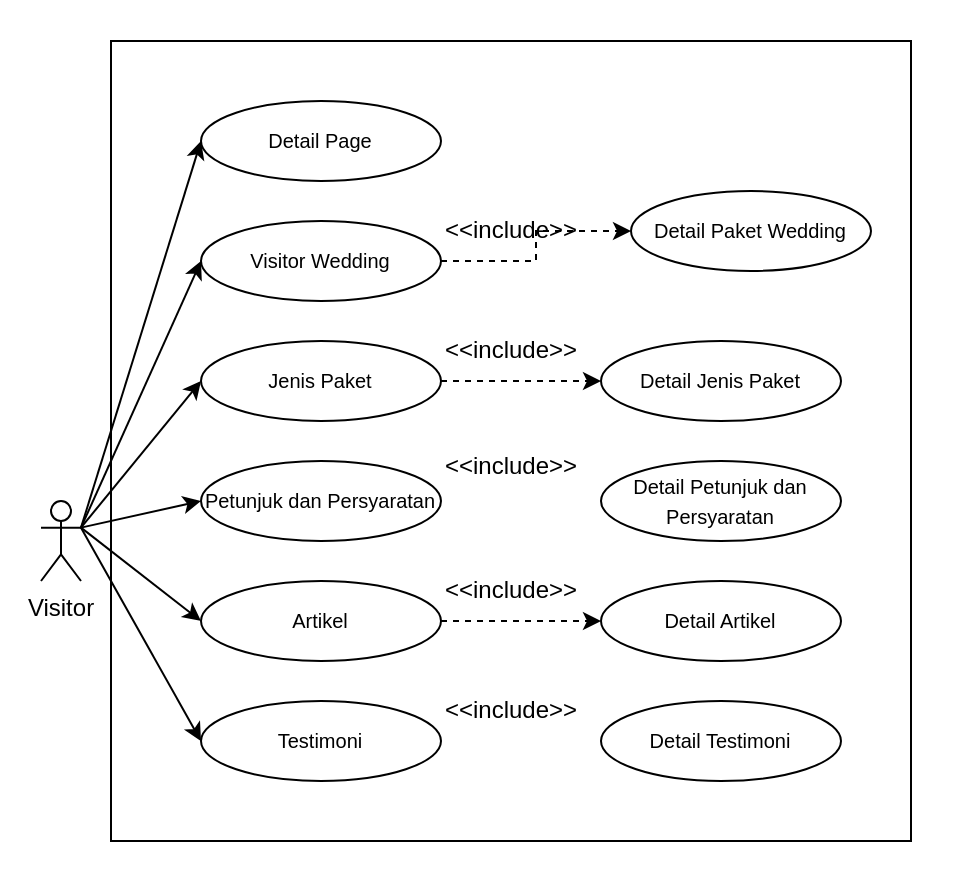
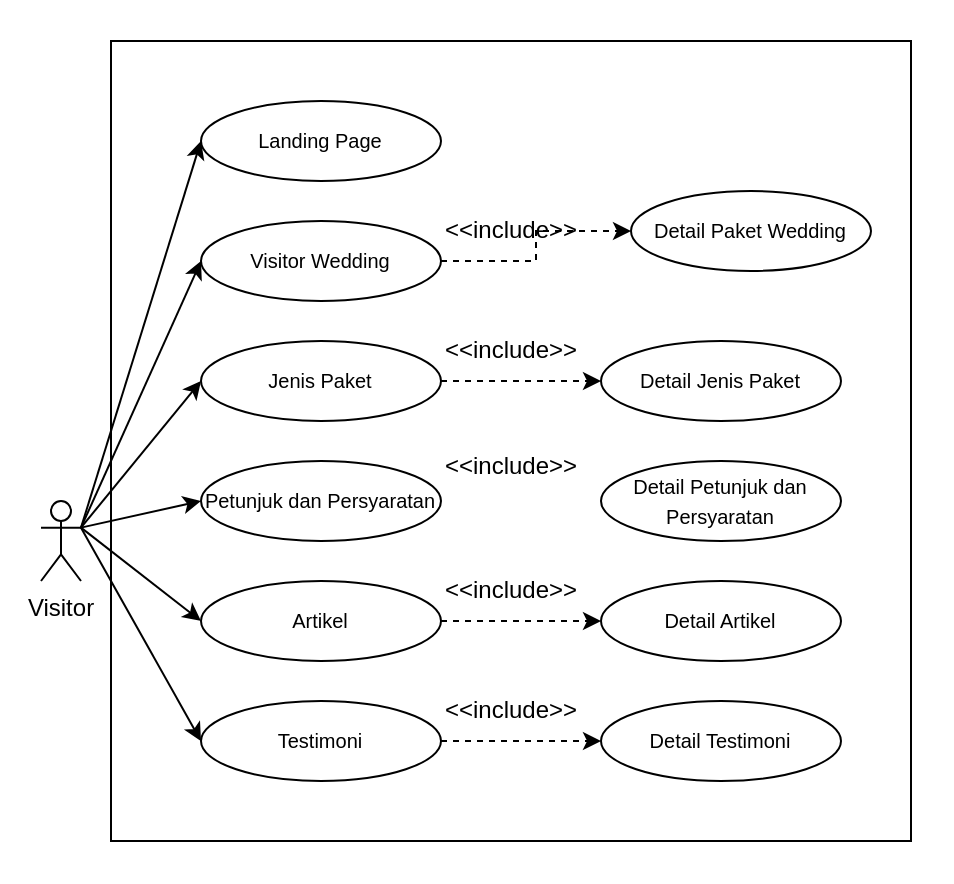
(321, 141) -> (321, 141)
none -> (514, 741)
